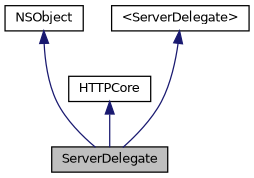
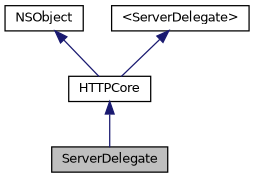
(162, 101) -> (141, 58)
(57, 102) -> (82, 58)
